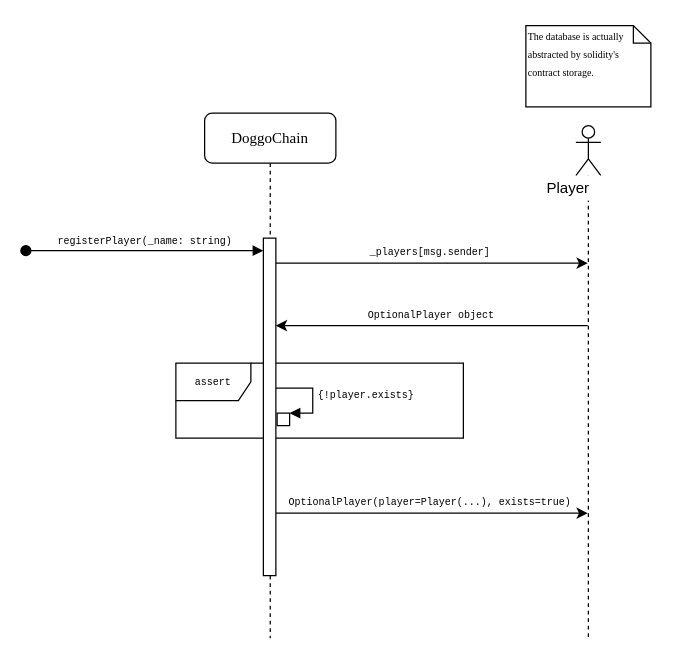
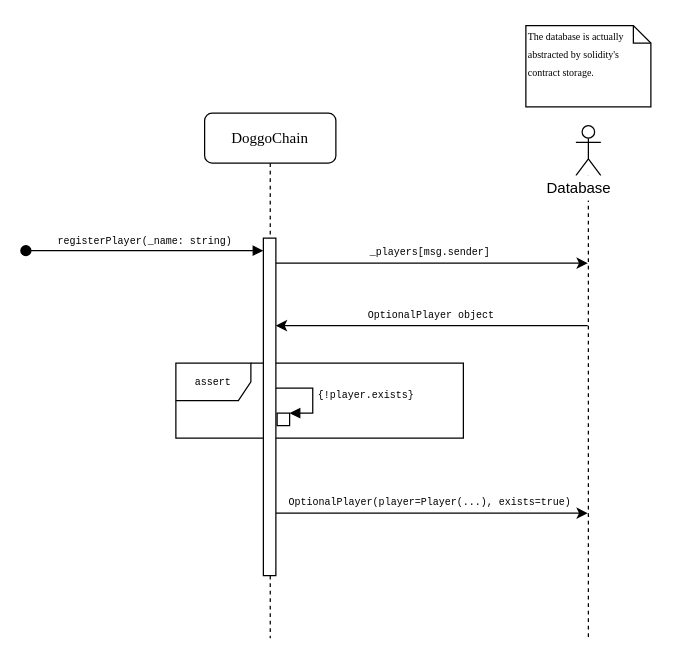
(570, 188) -> (580, 188)
